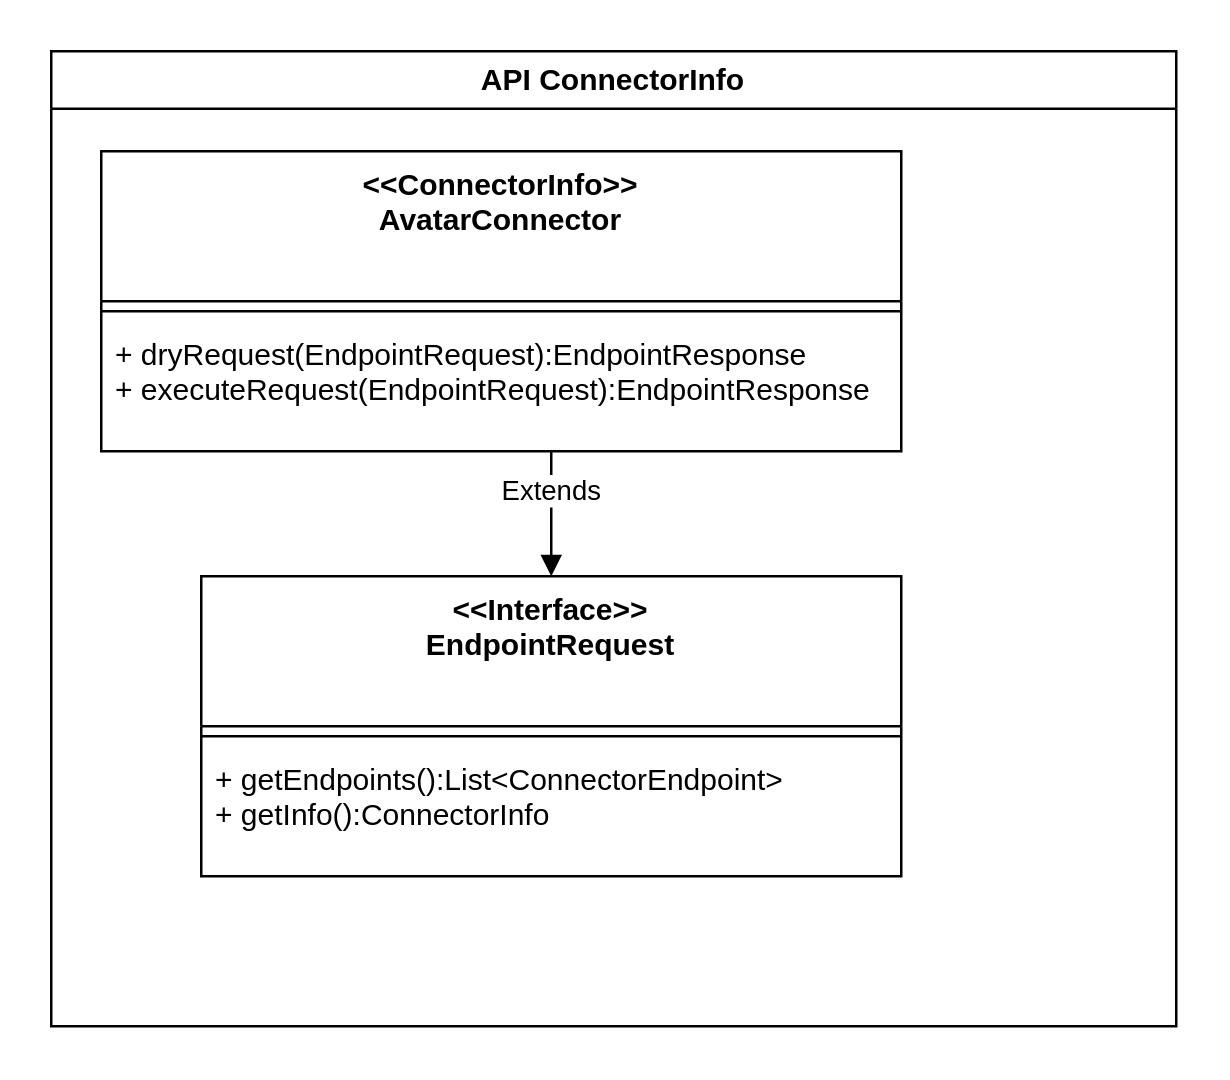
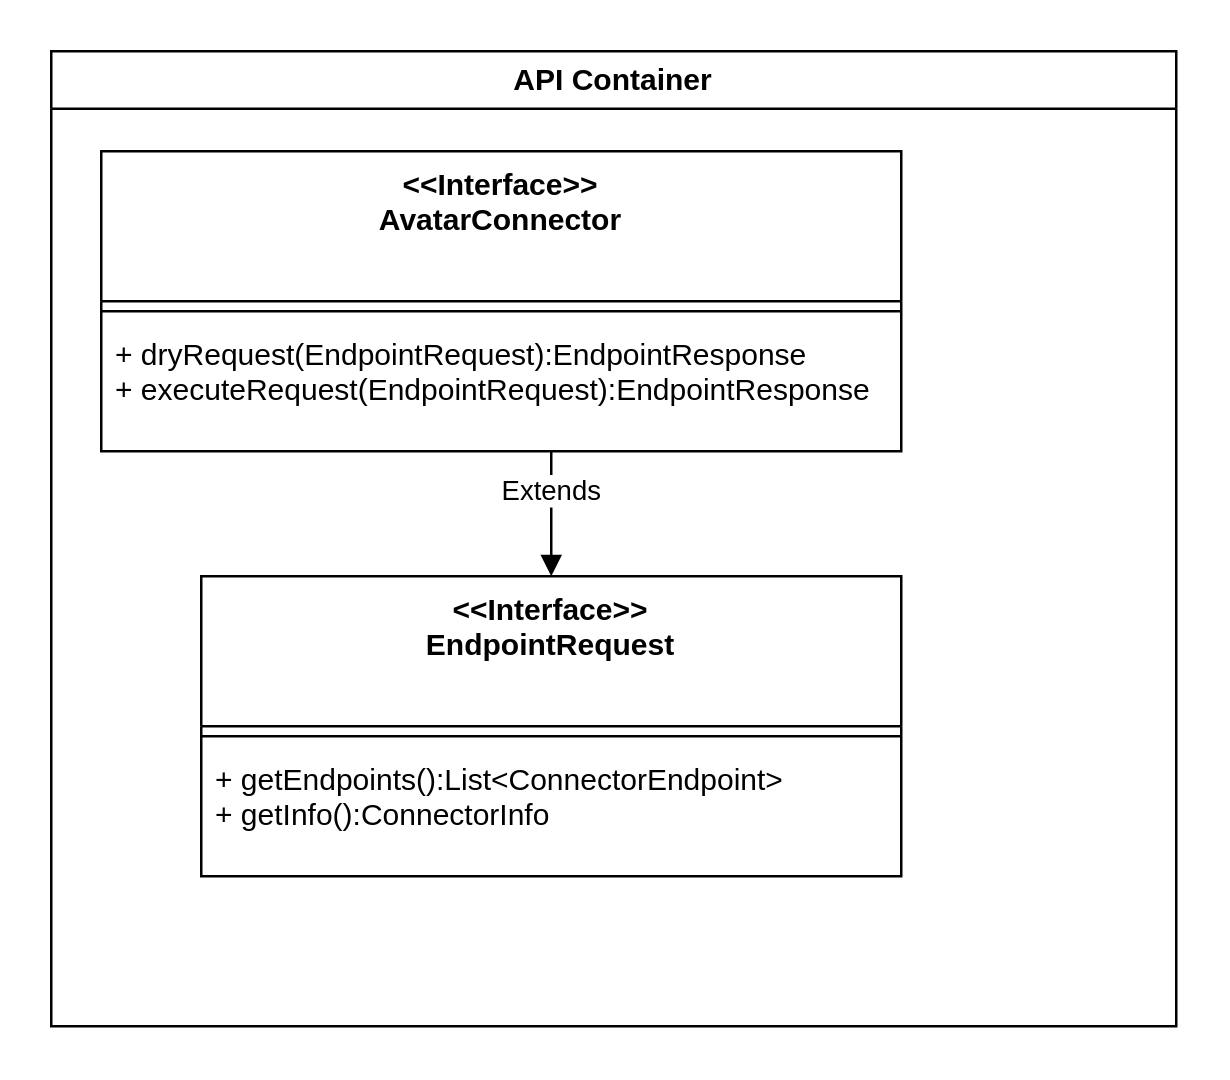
(614, 81) -> (614, 81)
(501, 205) -> (501, 205)
